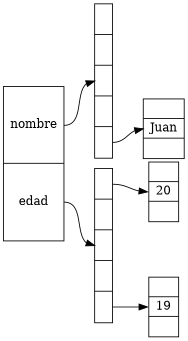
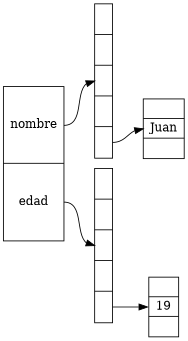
(164, 192) -> none
